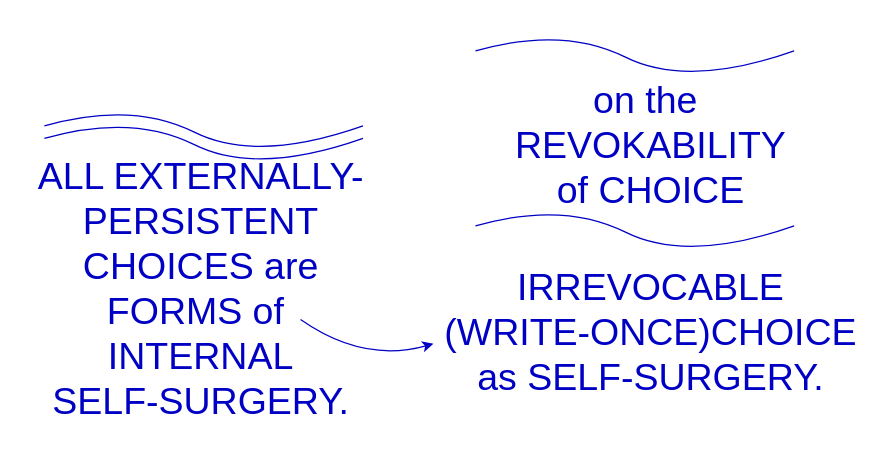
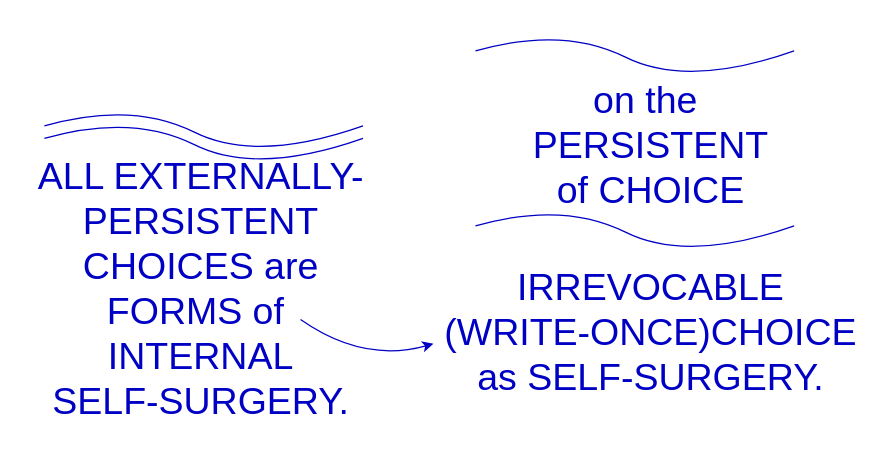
(651, 144) -> (651, 144)
